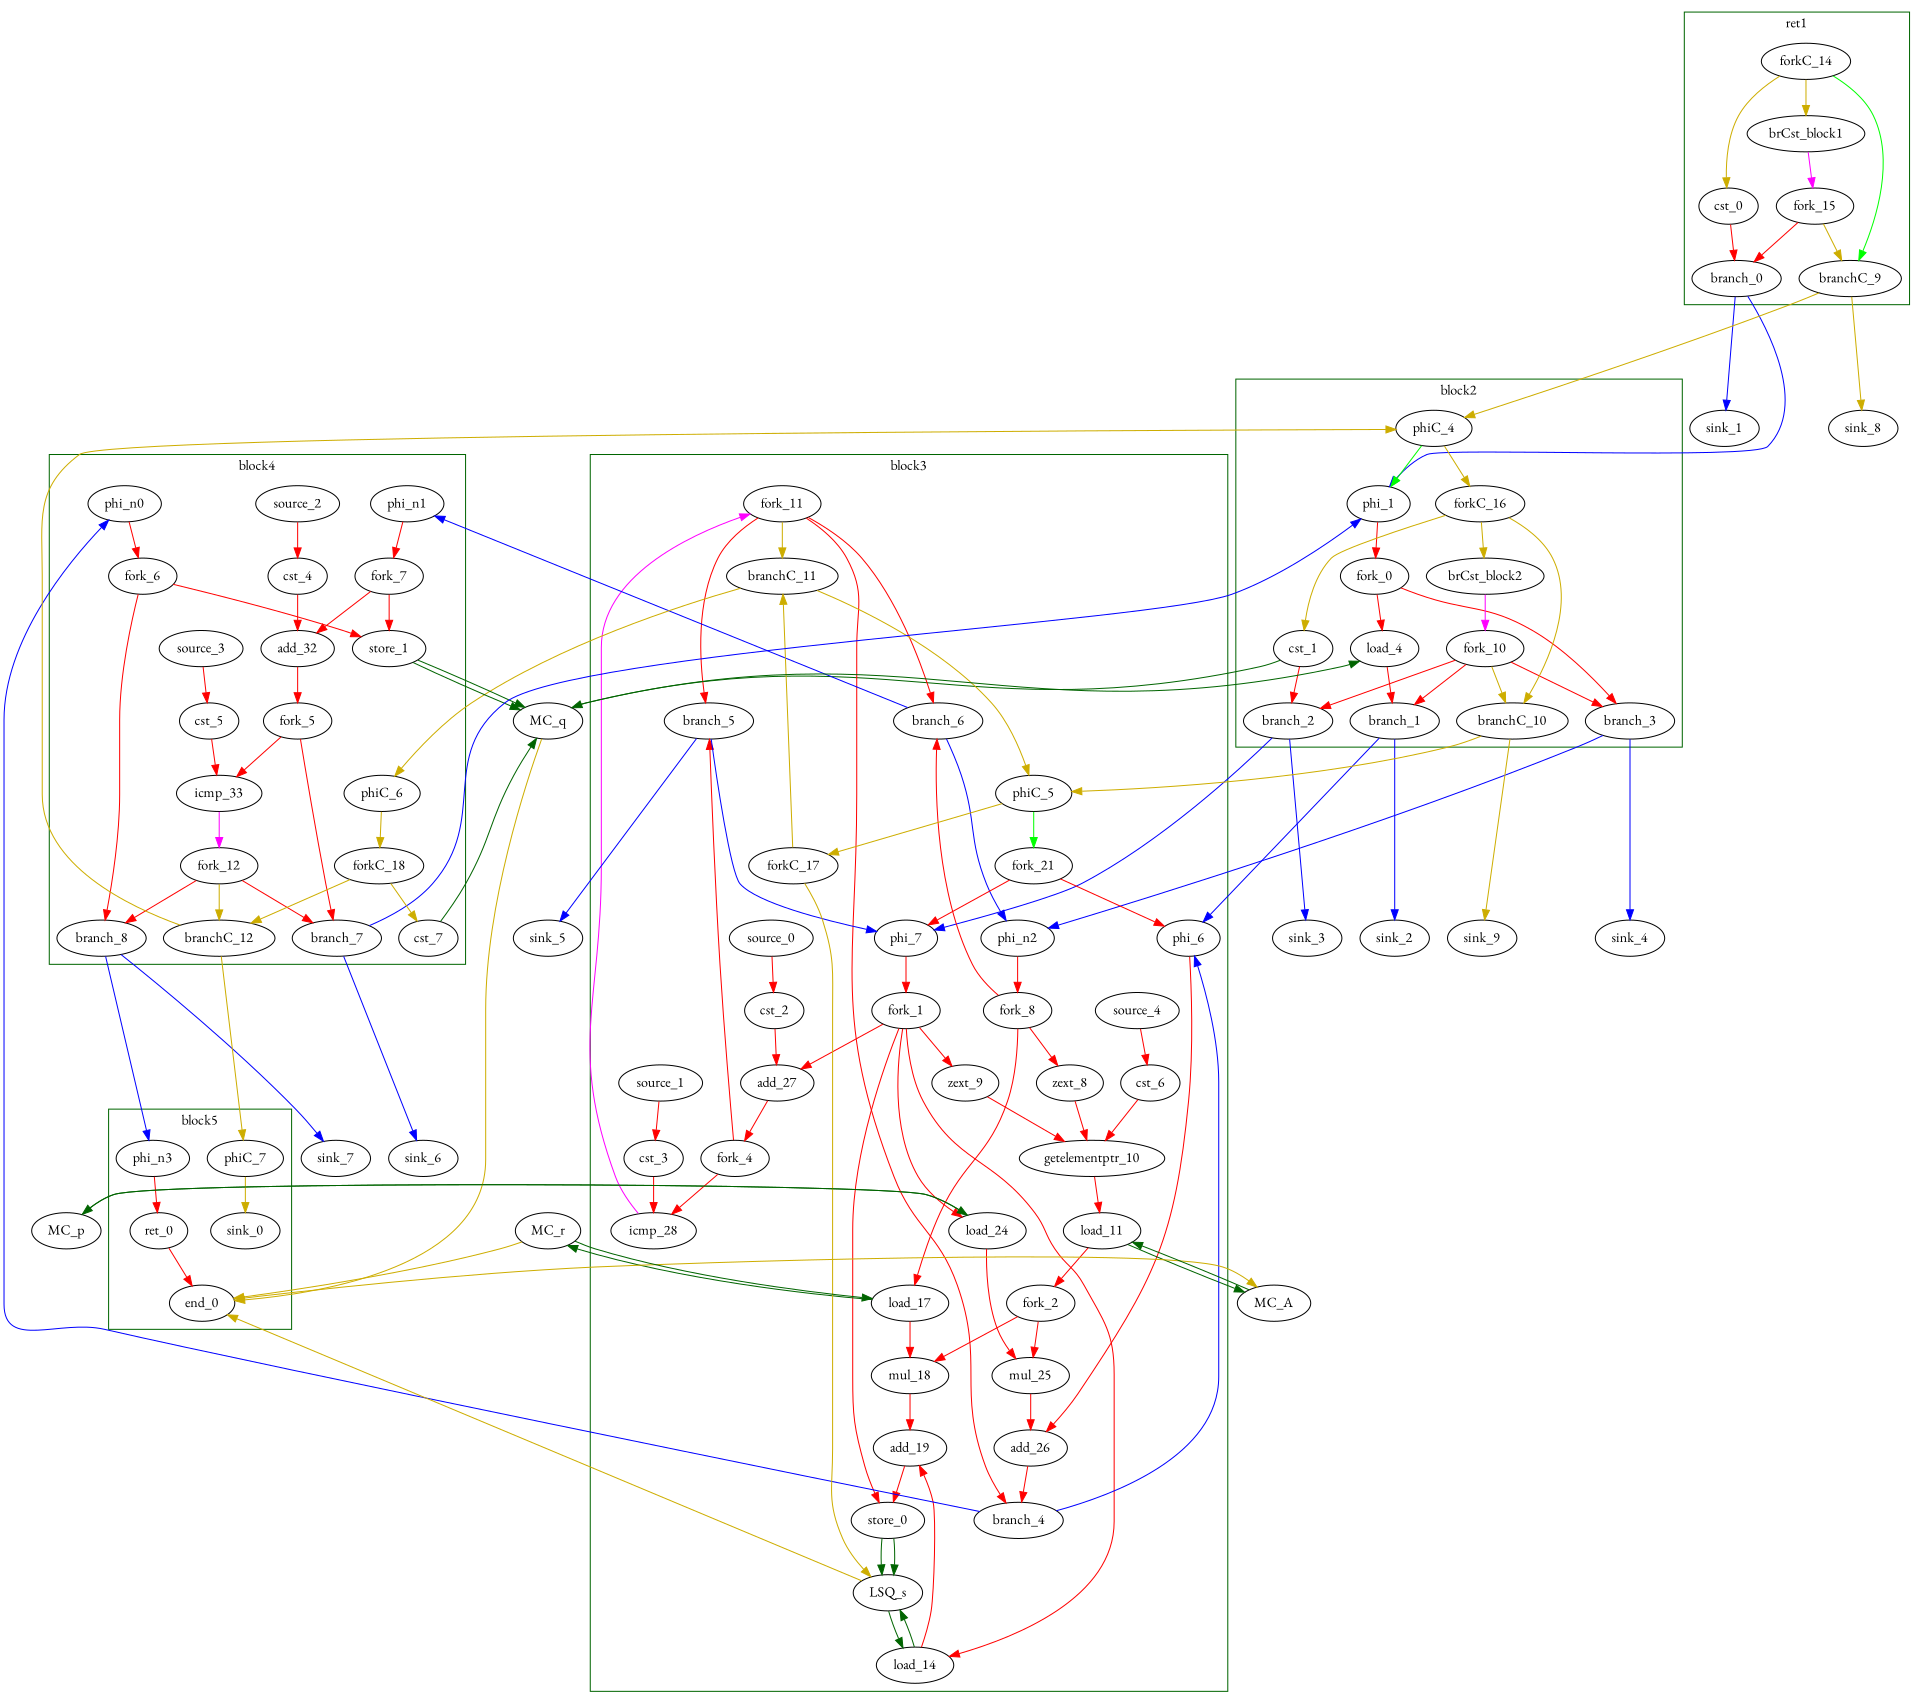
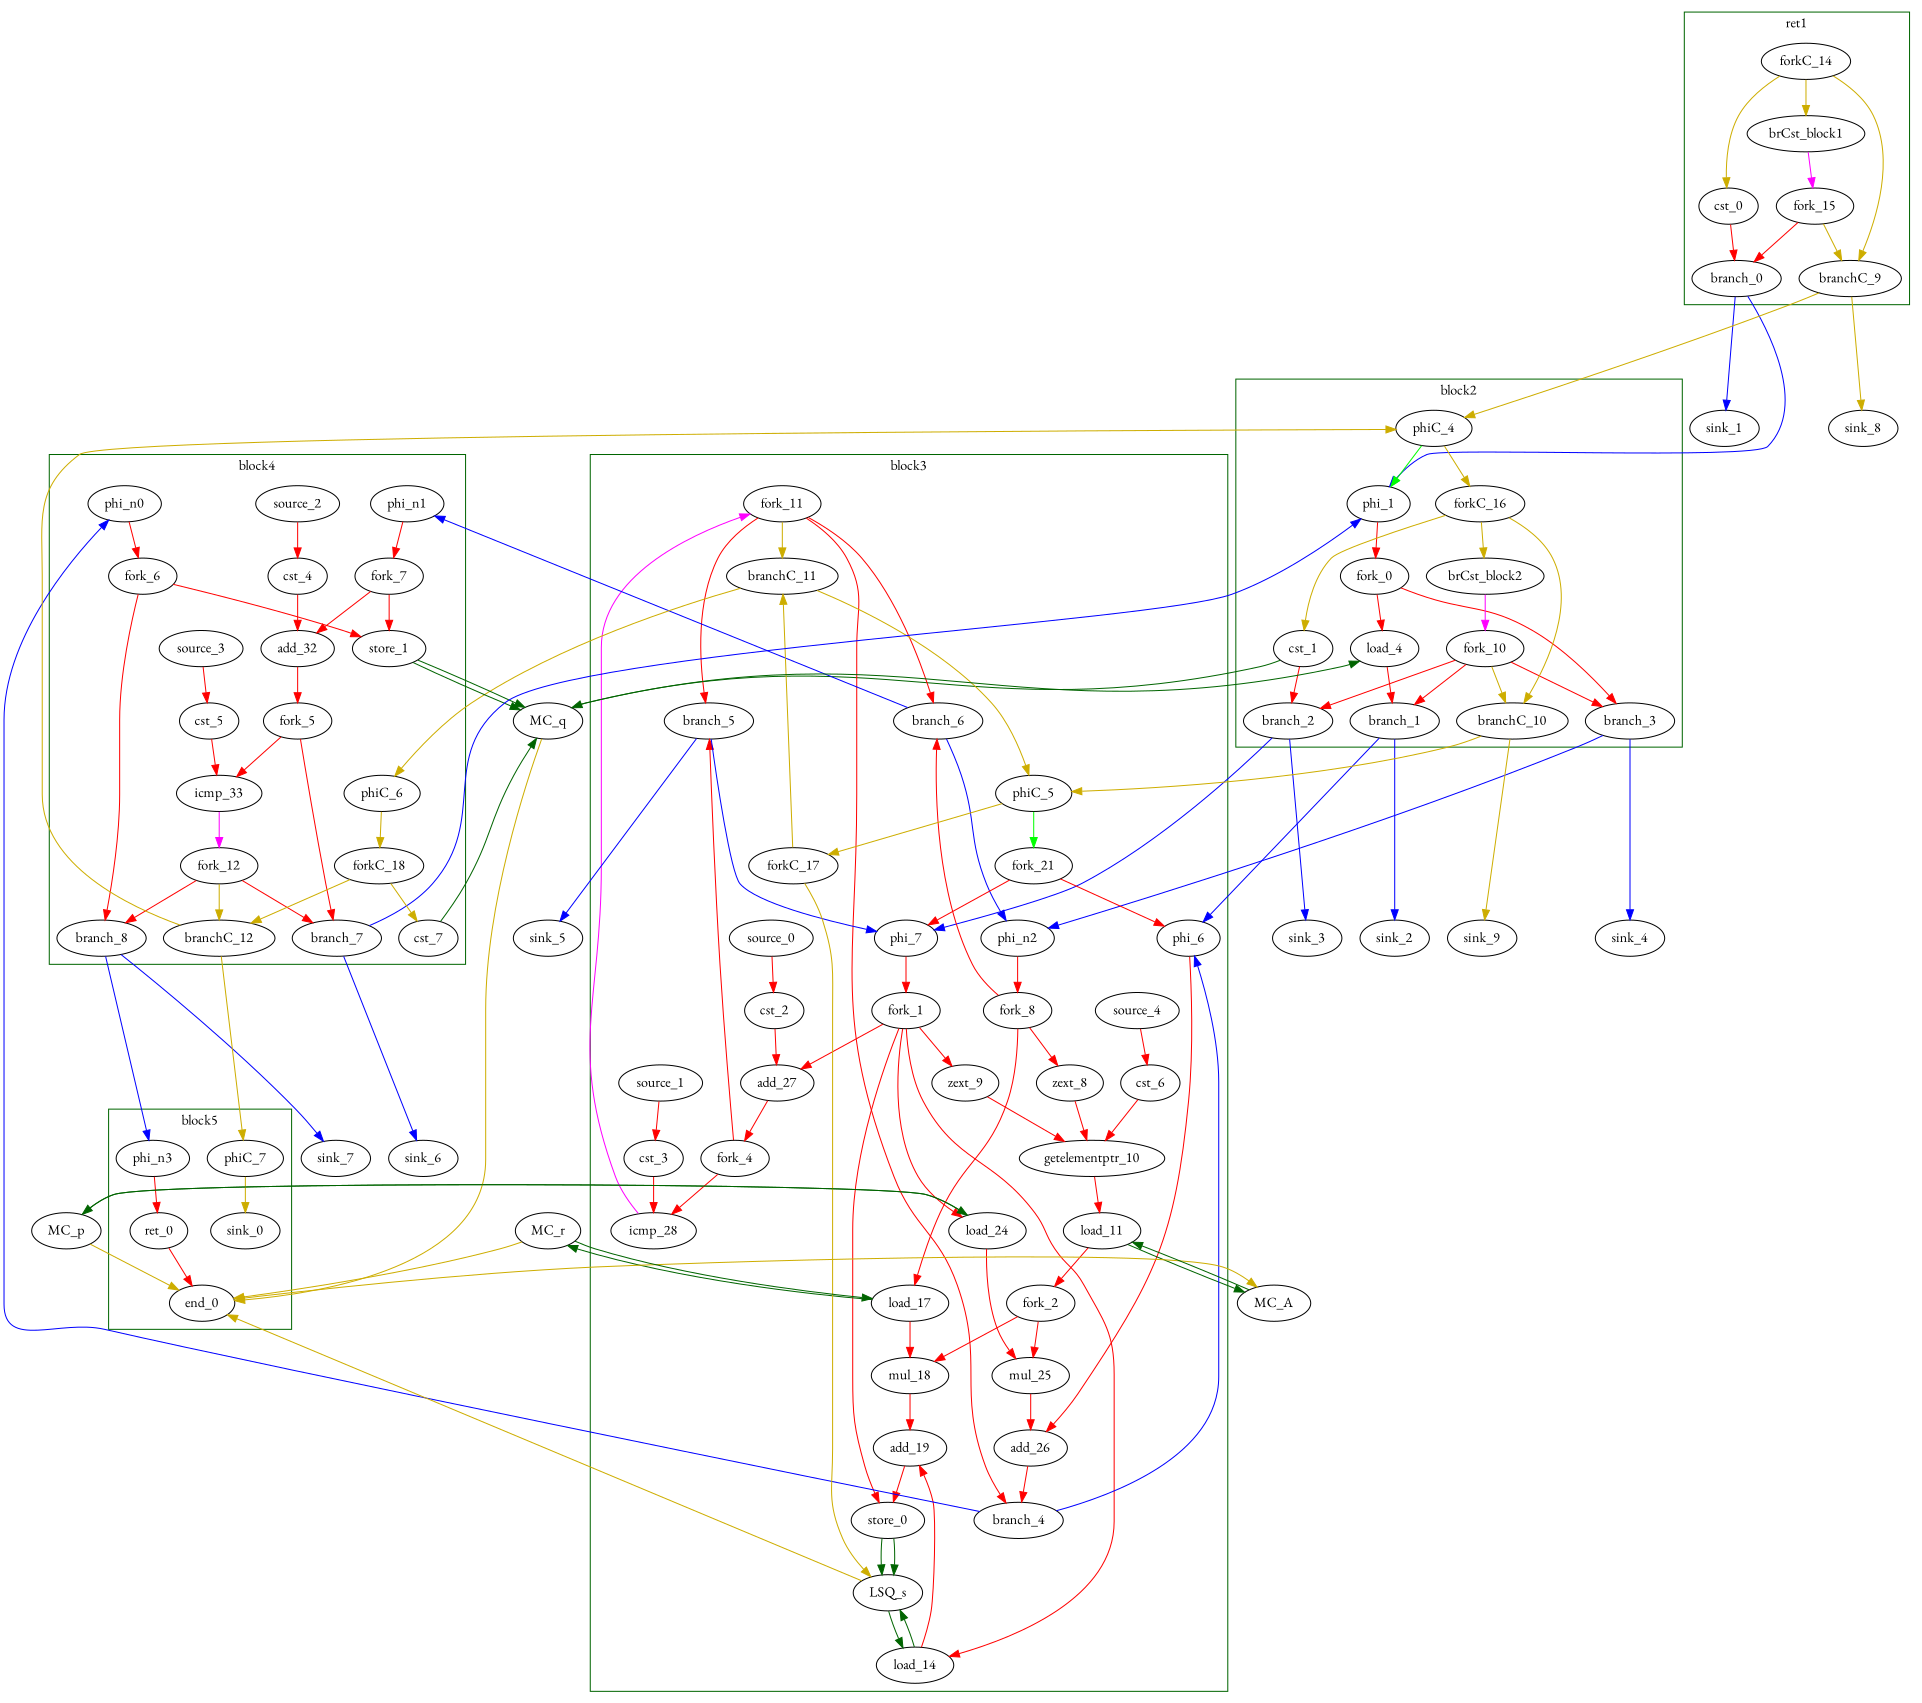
(1883, 155) -> (1883, 155)
none -> (130, 1265)
